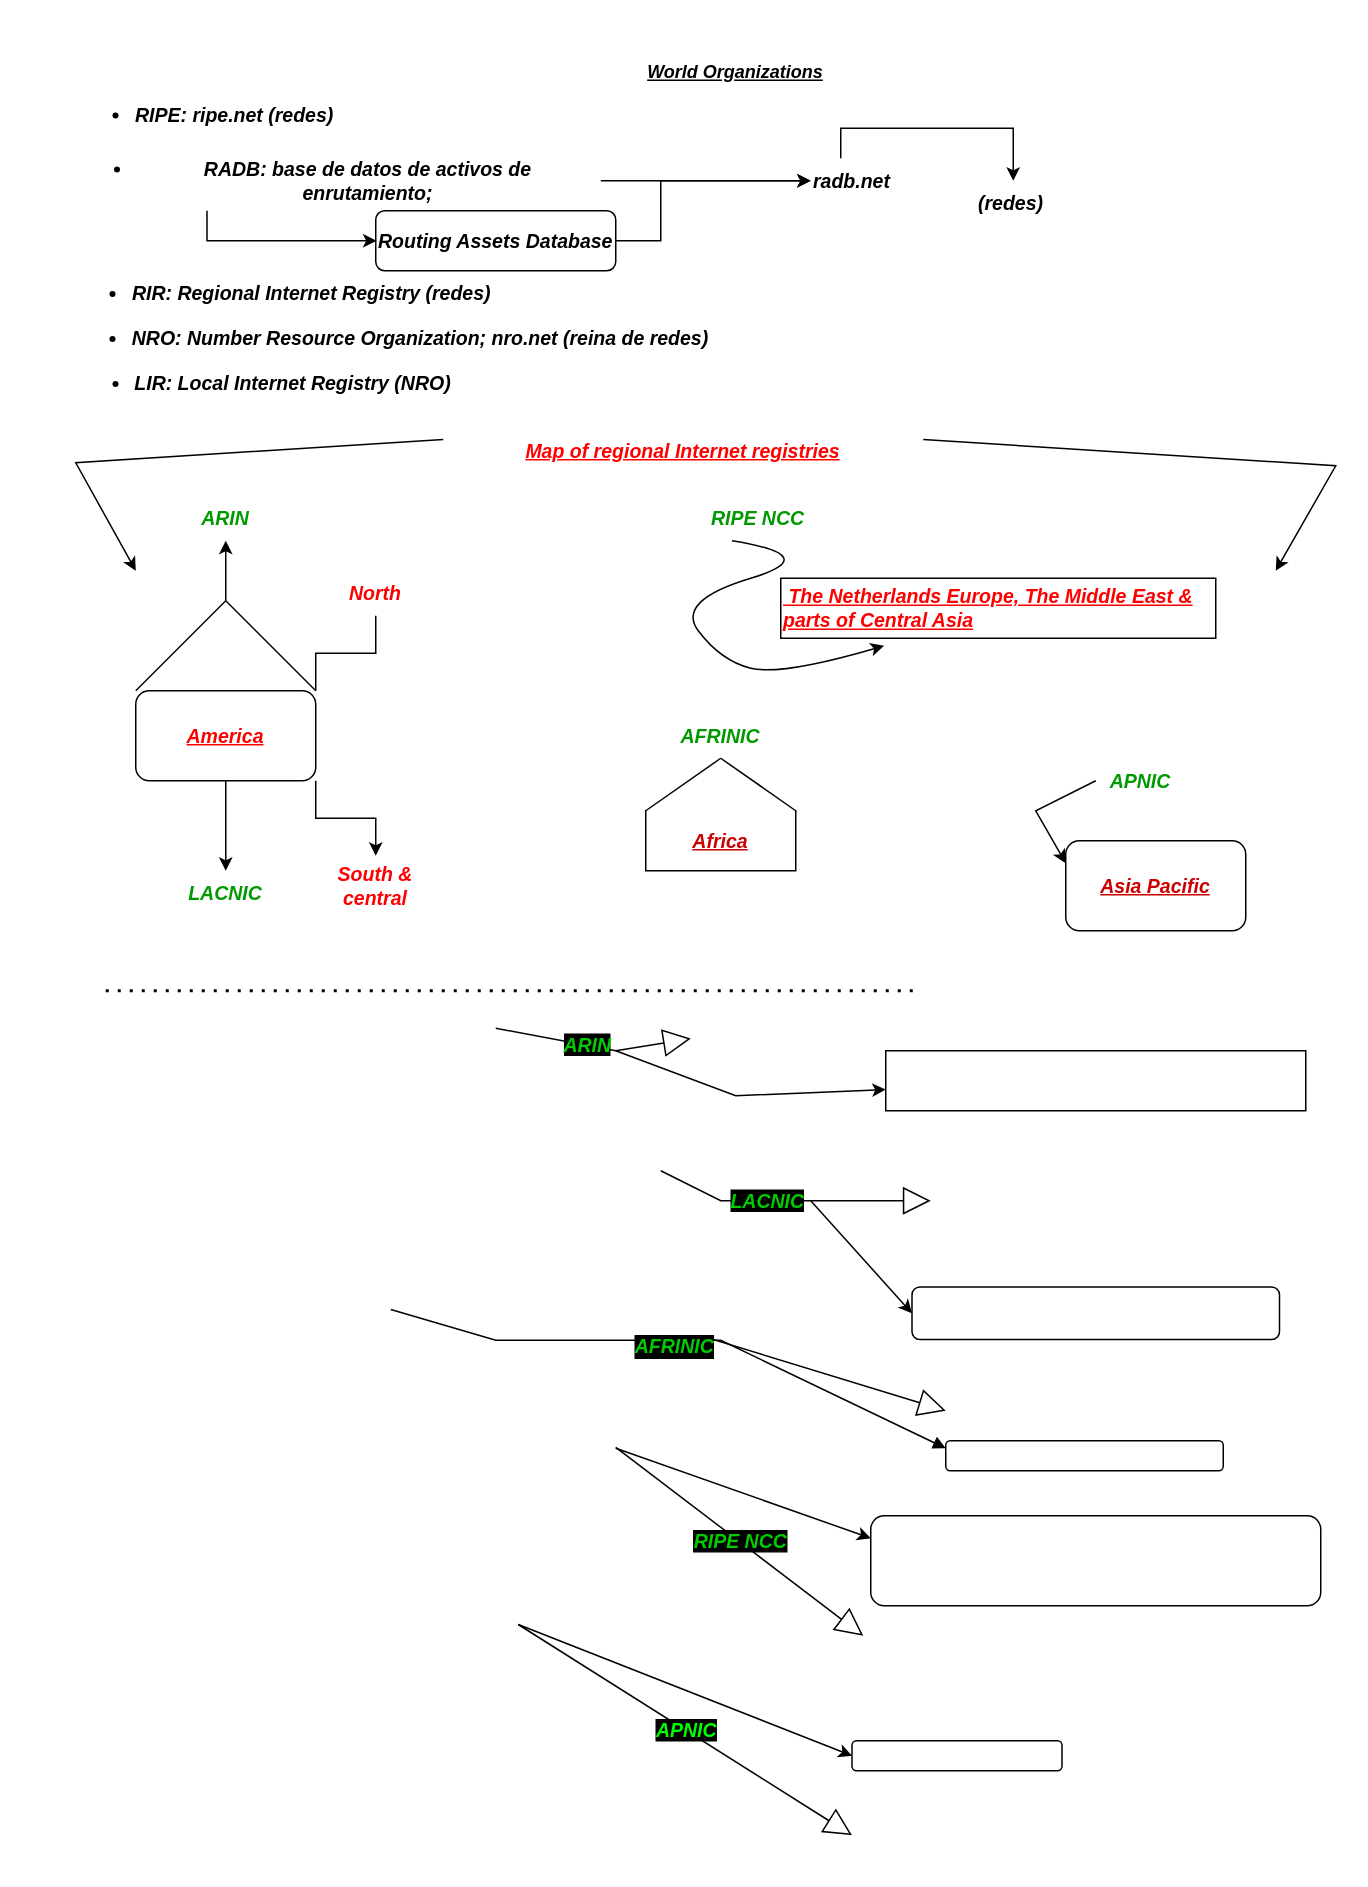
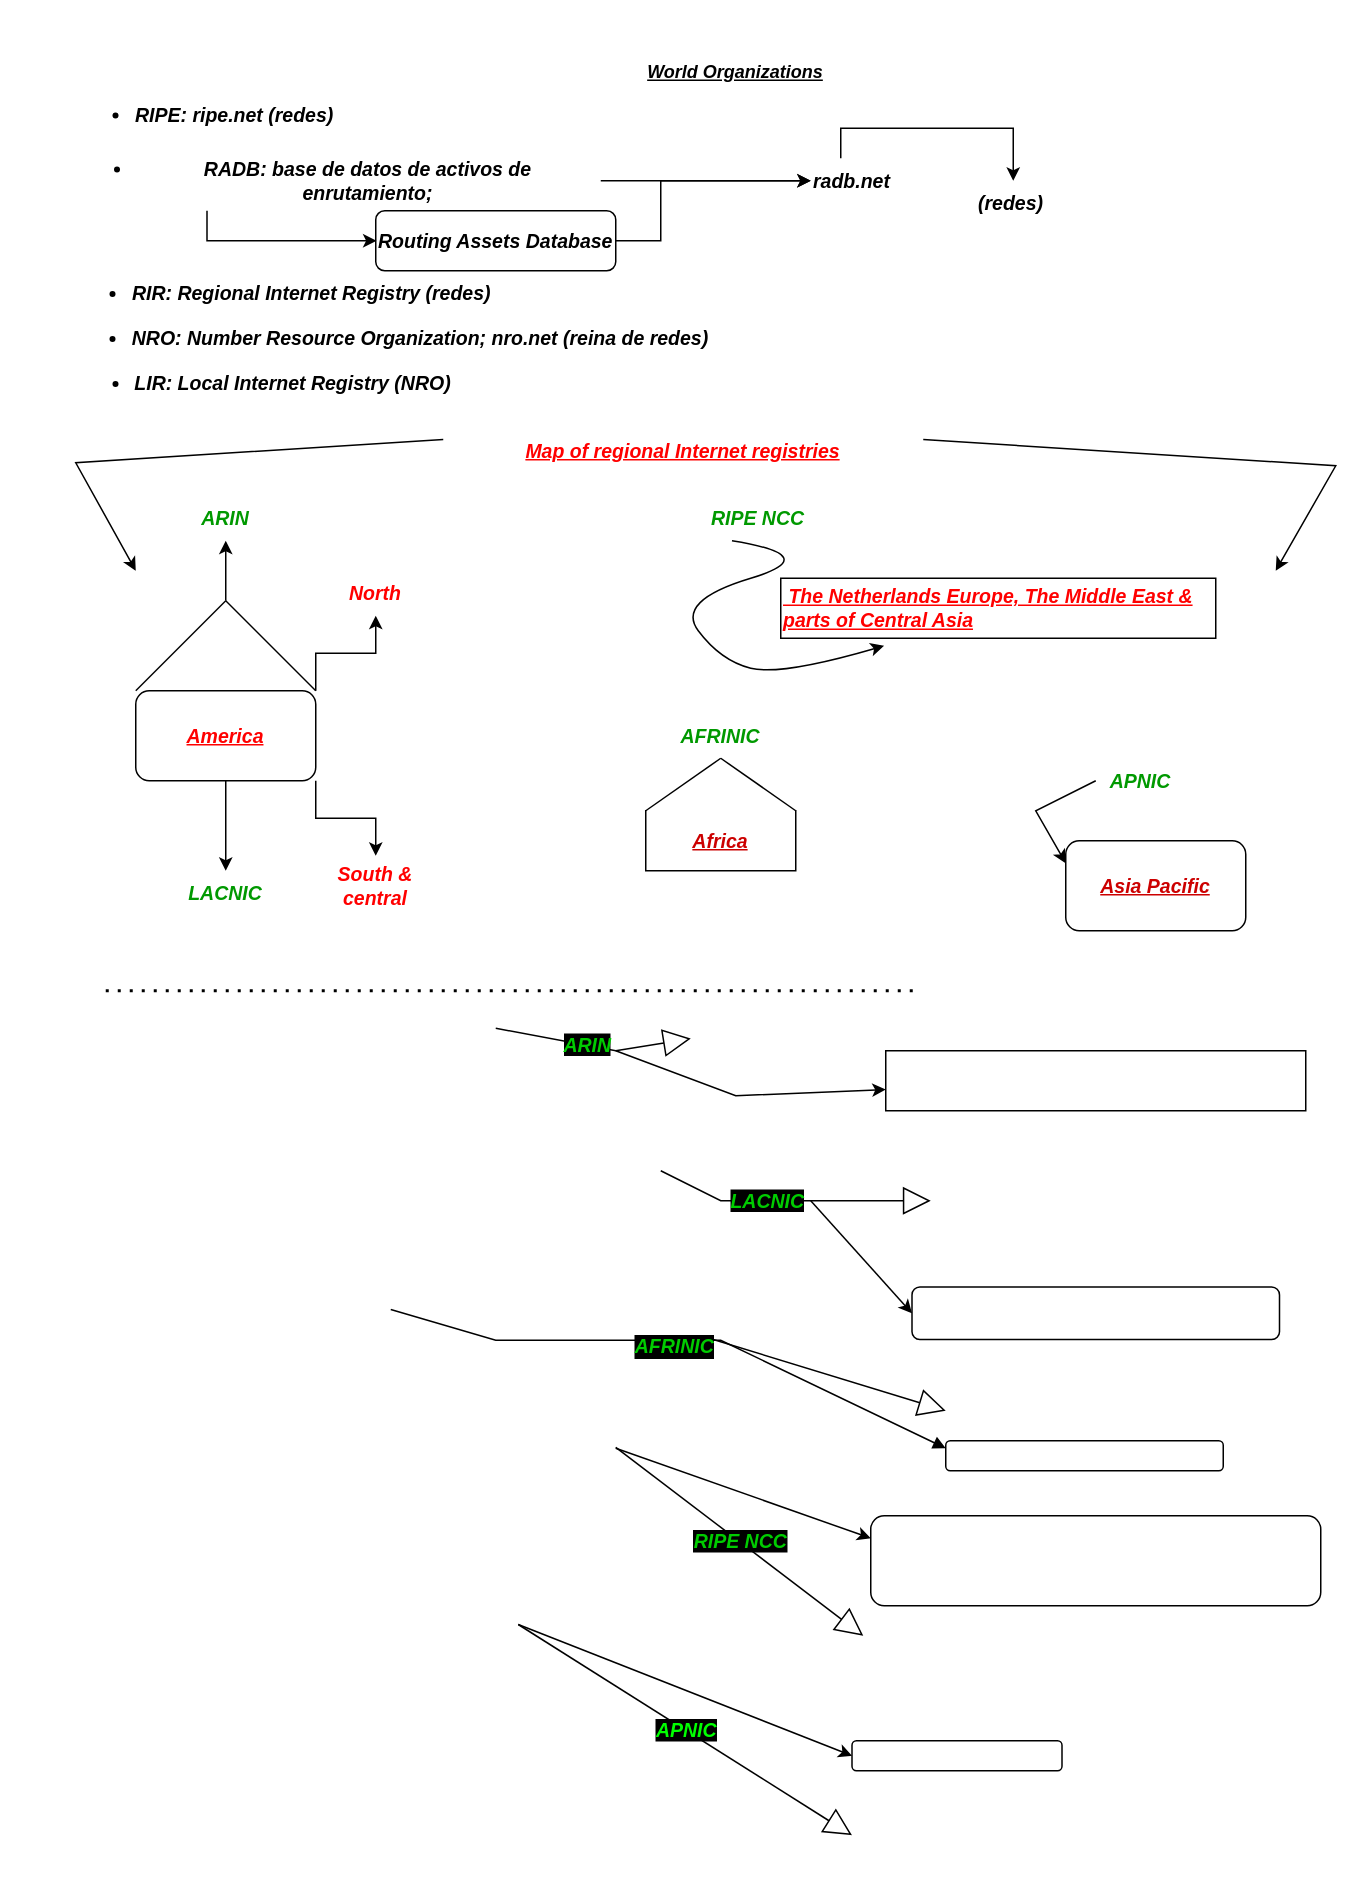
(376, 622) -> (376, 627)
